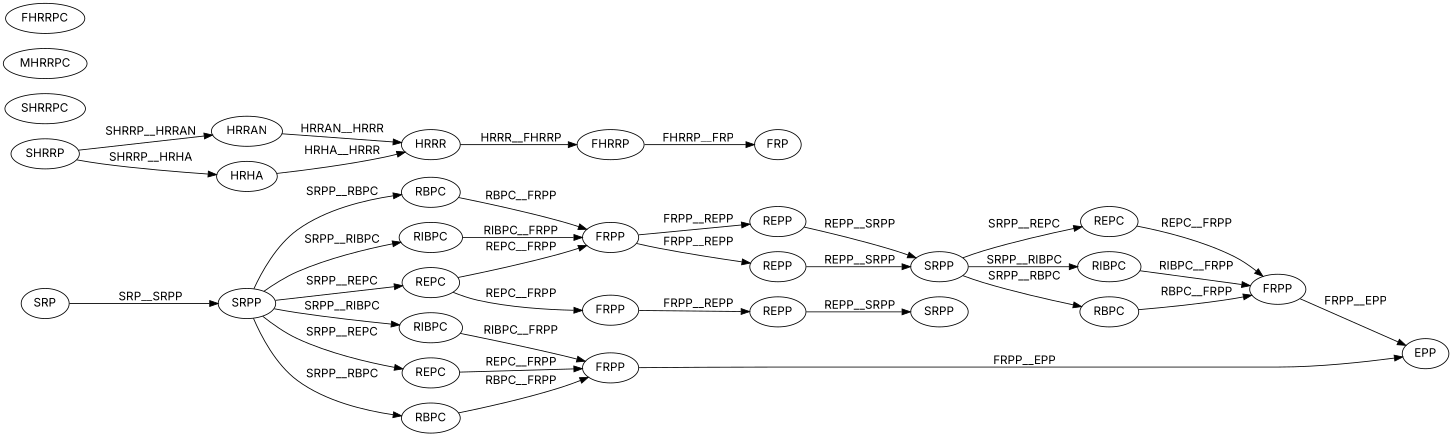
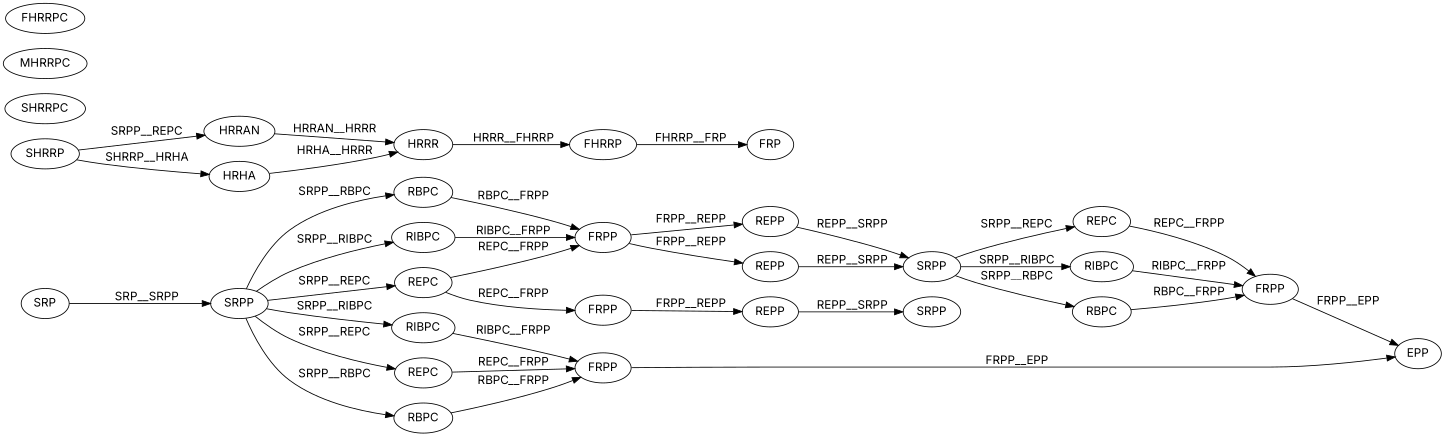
(149, 132) -> (146, 132)
